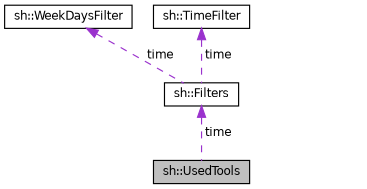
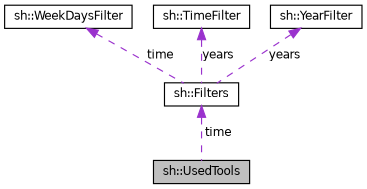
none -> (316, 17)
(217, 56) -> (217, 56)
